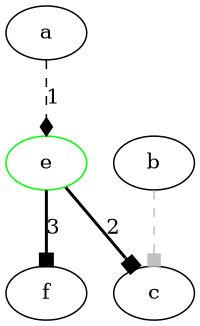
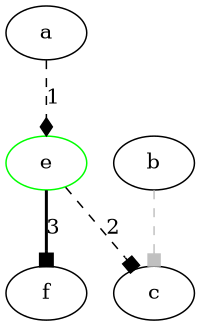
(95, 222) -> (95, 222)
